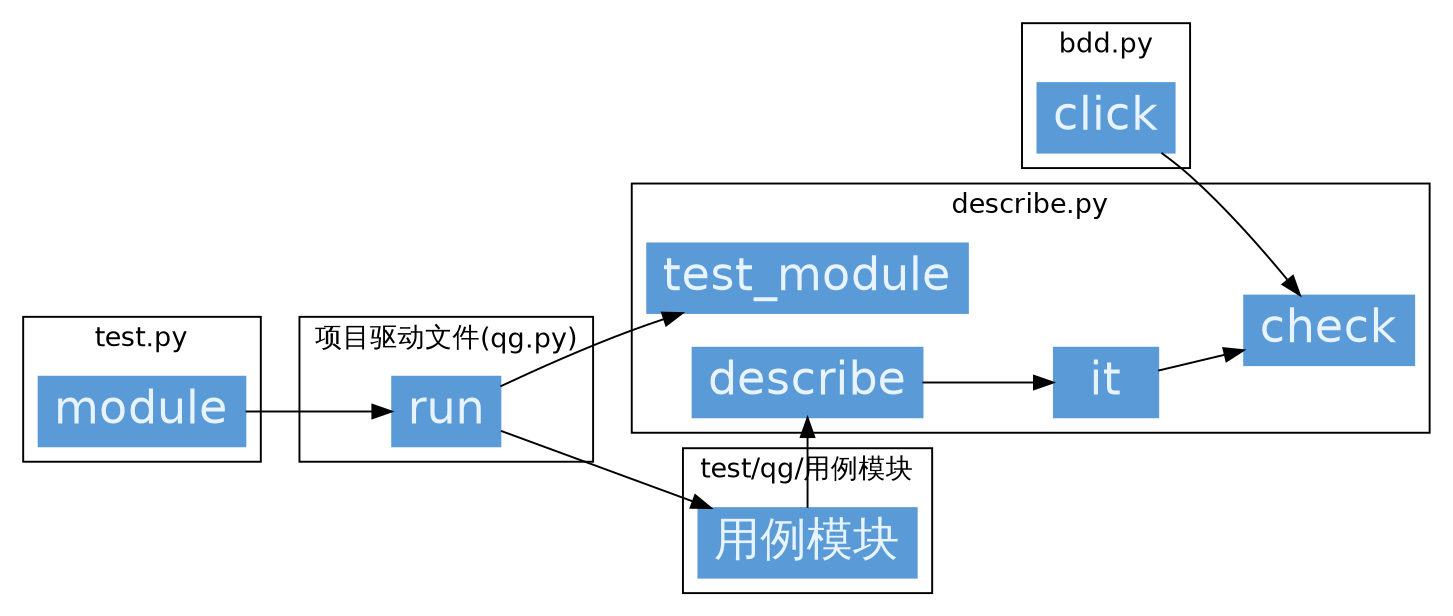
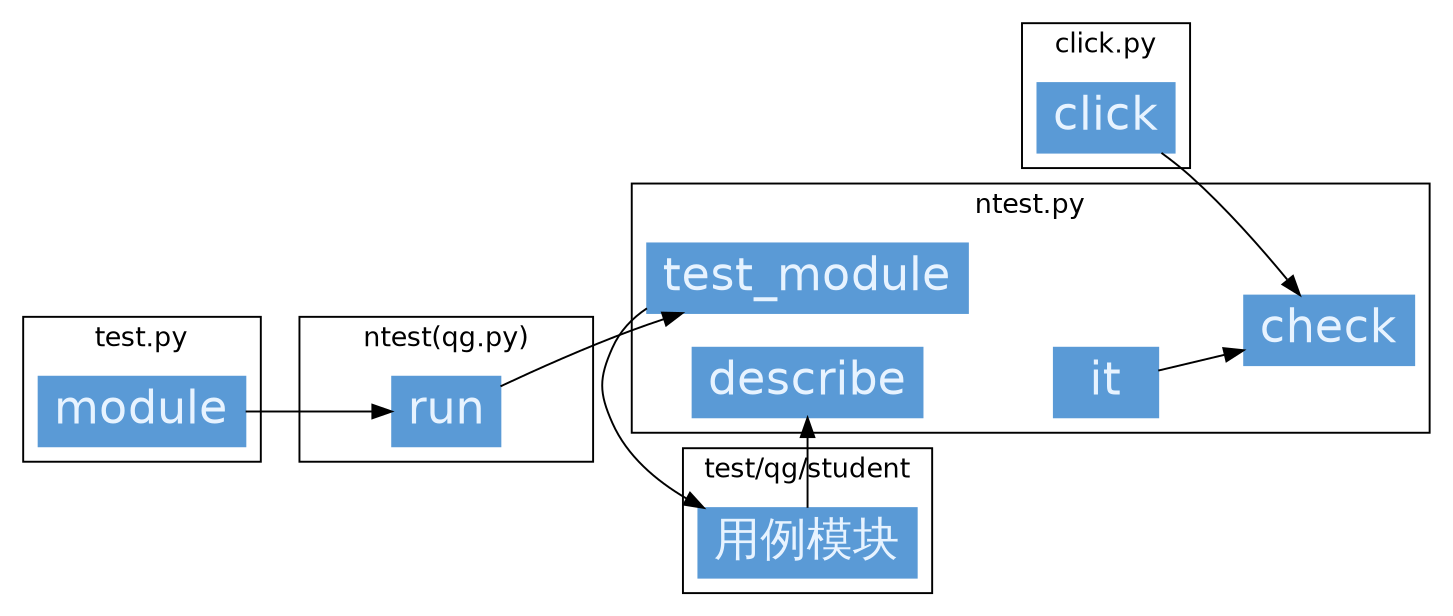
(1106, 45) -> (1106, 45)
(1031, 206) -> (1031, 206)
(446, 339) -> (446, 339)
(978, 383) -> none
(606, 470) -> (608, 412)
(808, 470) -> (808, 470)
